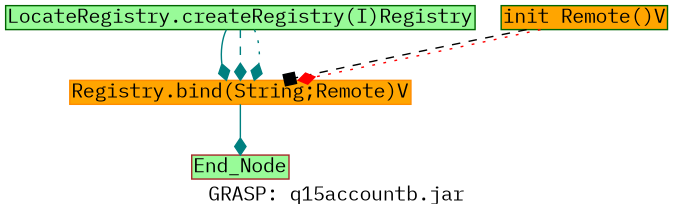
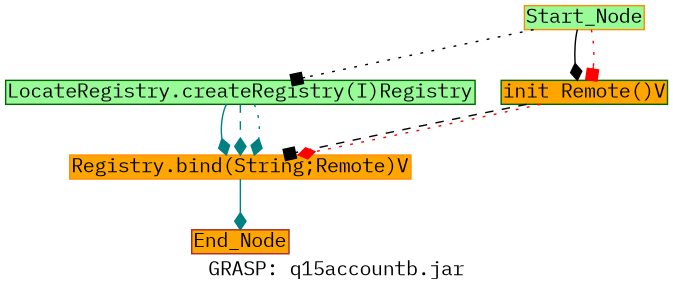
none -> (584, 18)
(240, 167) -> (240, 242)
